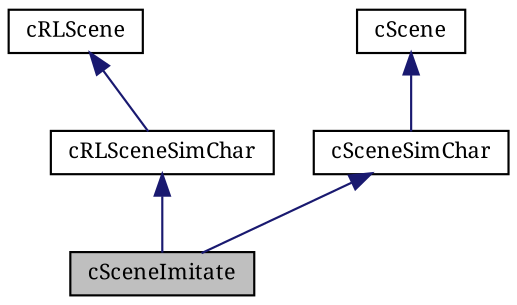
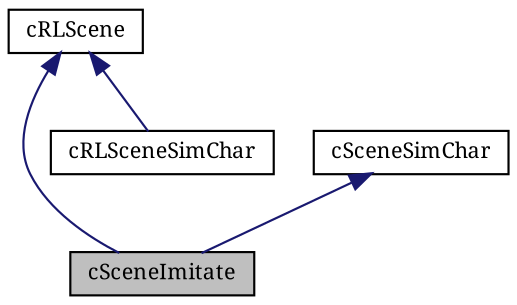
(411, 31) -> none
(162, 224) -> (33, 179)
